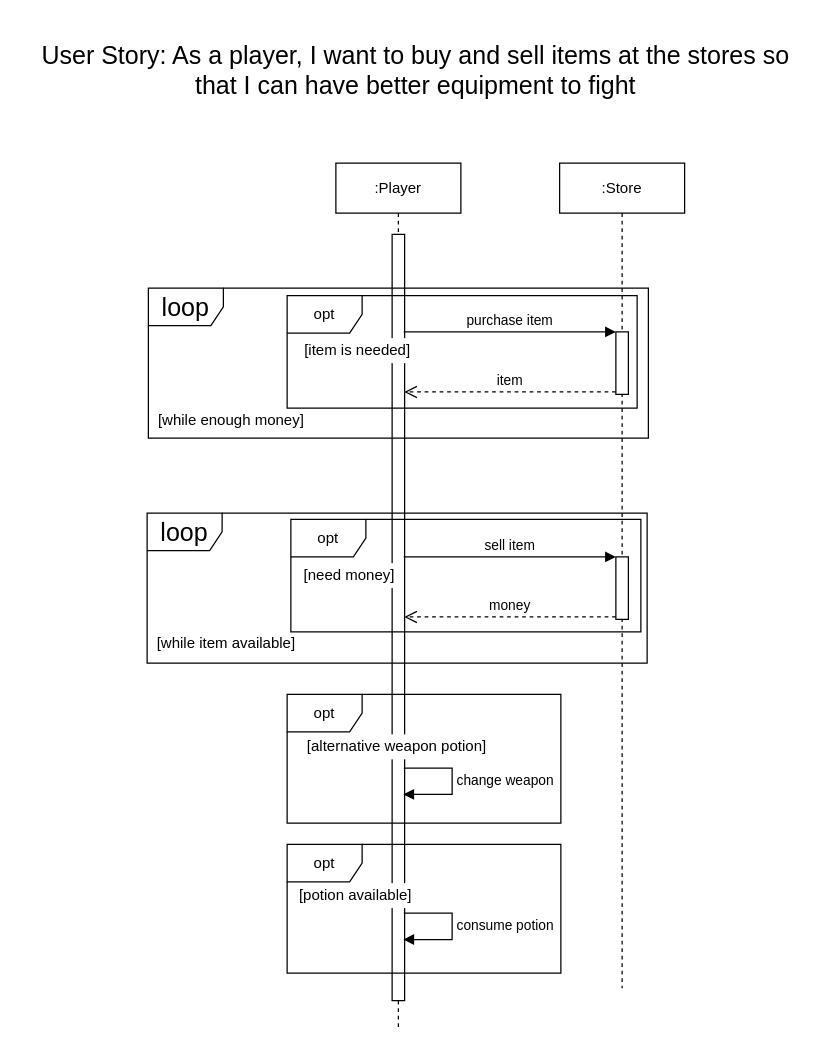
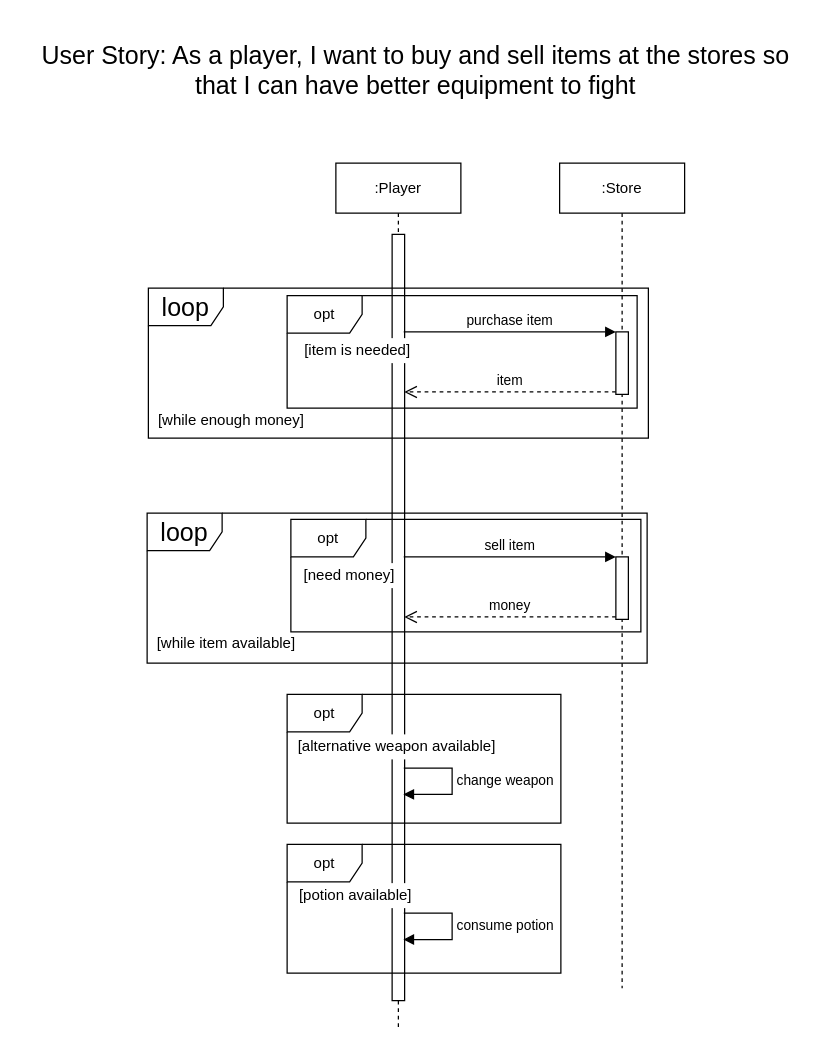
(397, 747) -> (397, 747)
